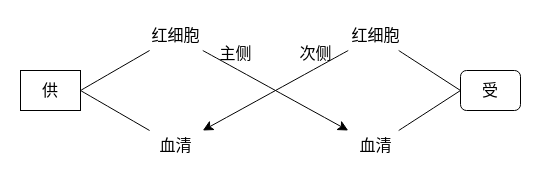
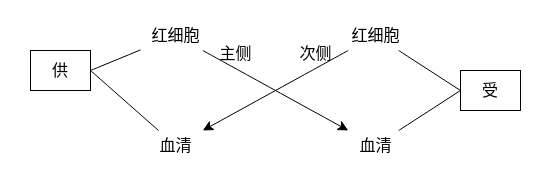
(51, 91) -> (61, 71)
(491, 91) -> (491, 91)
